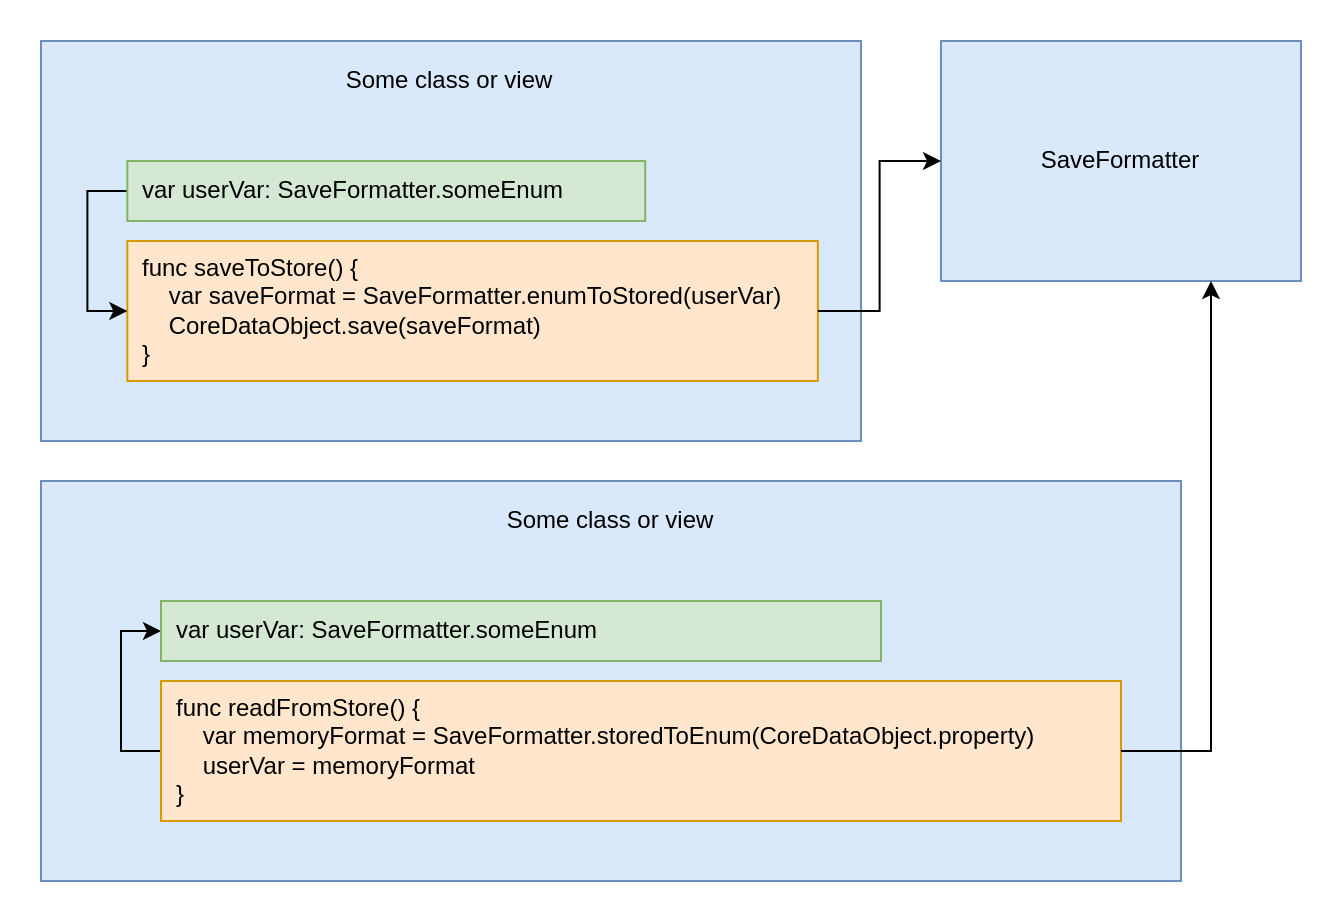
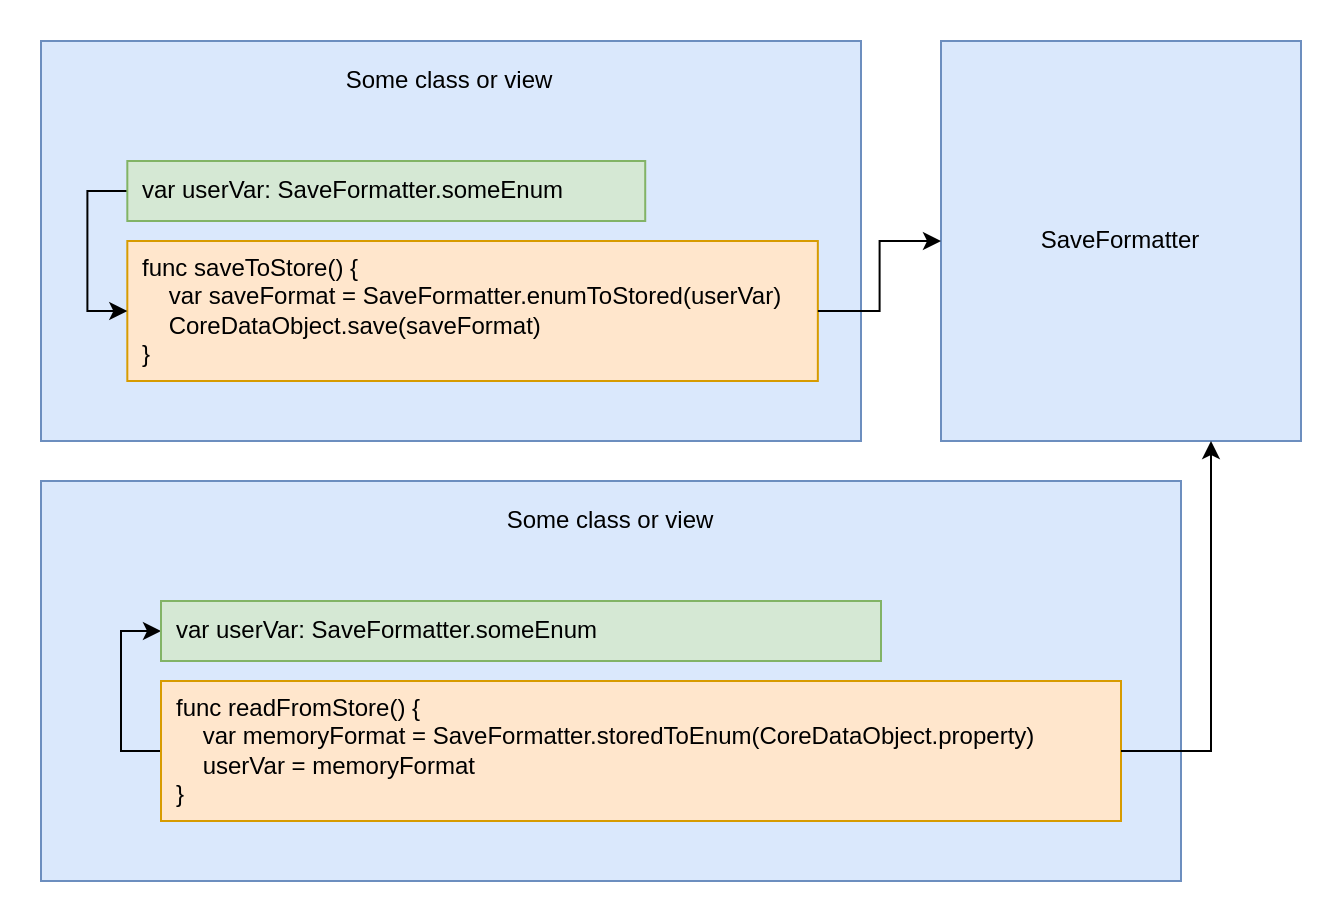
(1121, 161) -> (1121, 241)
